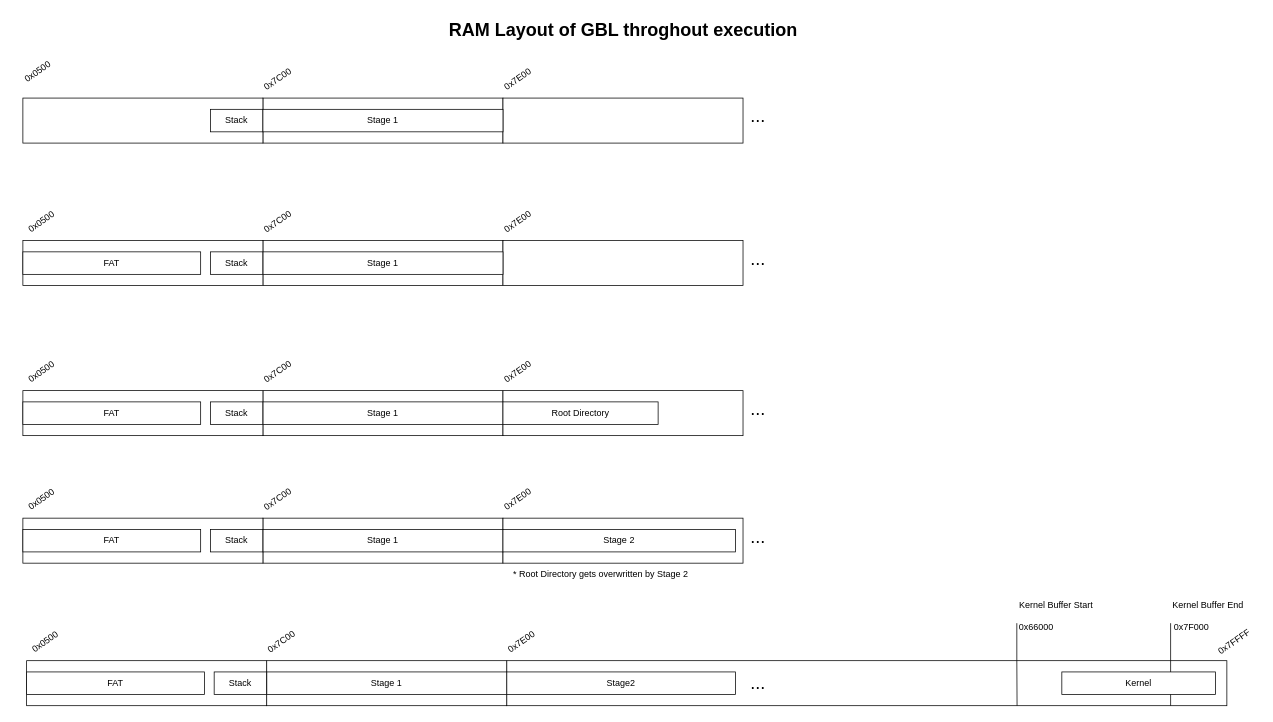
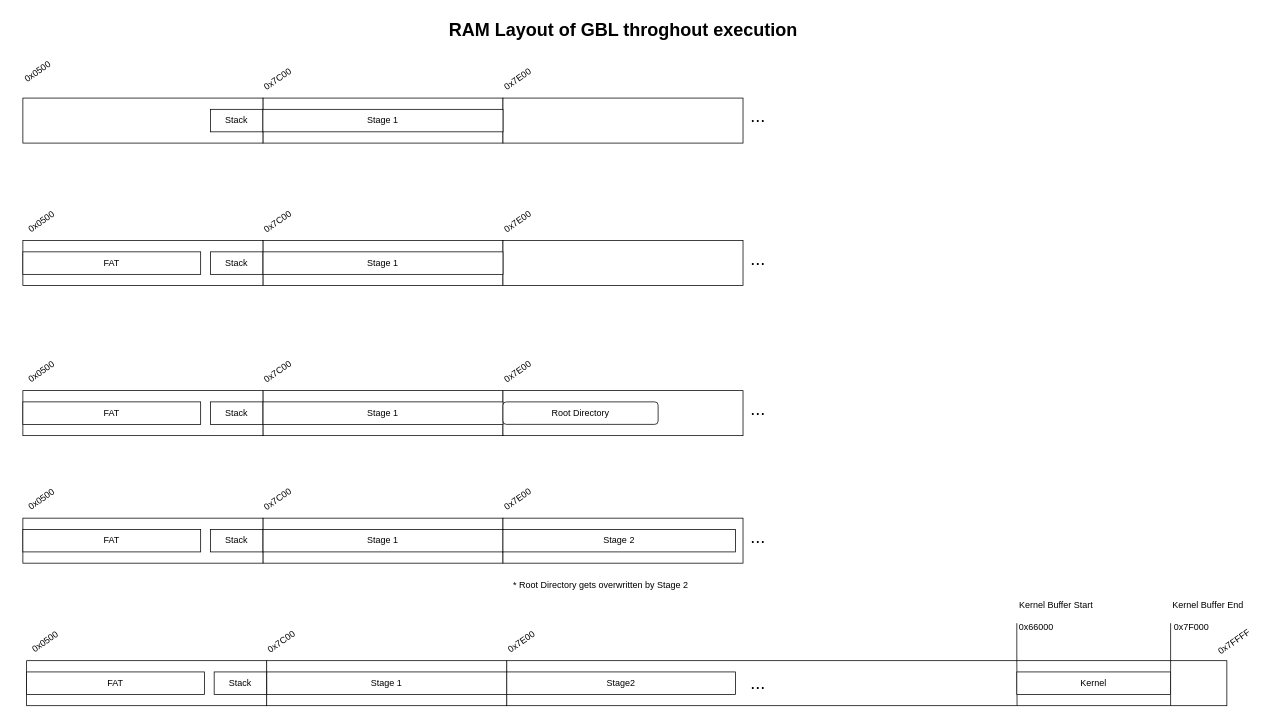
(580, 413) -> (580, 413)
(600, 574) -> (600, 585)
(1139, 683) -> (1094, 683)
